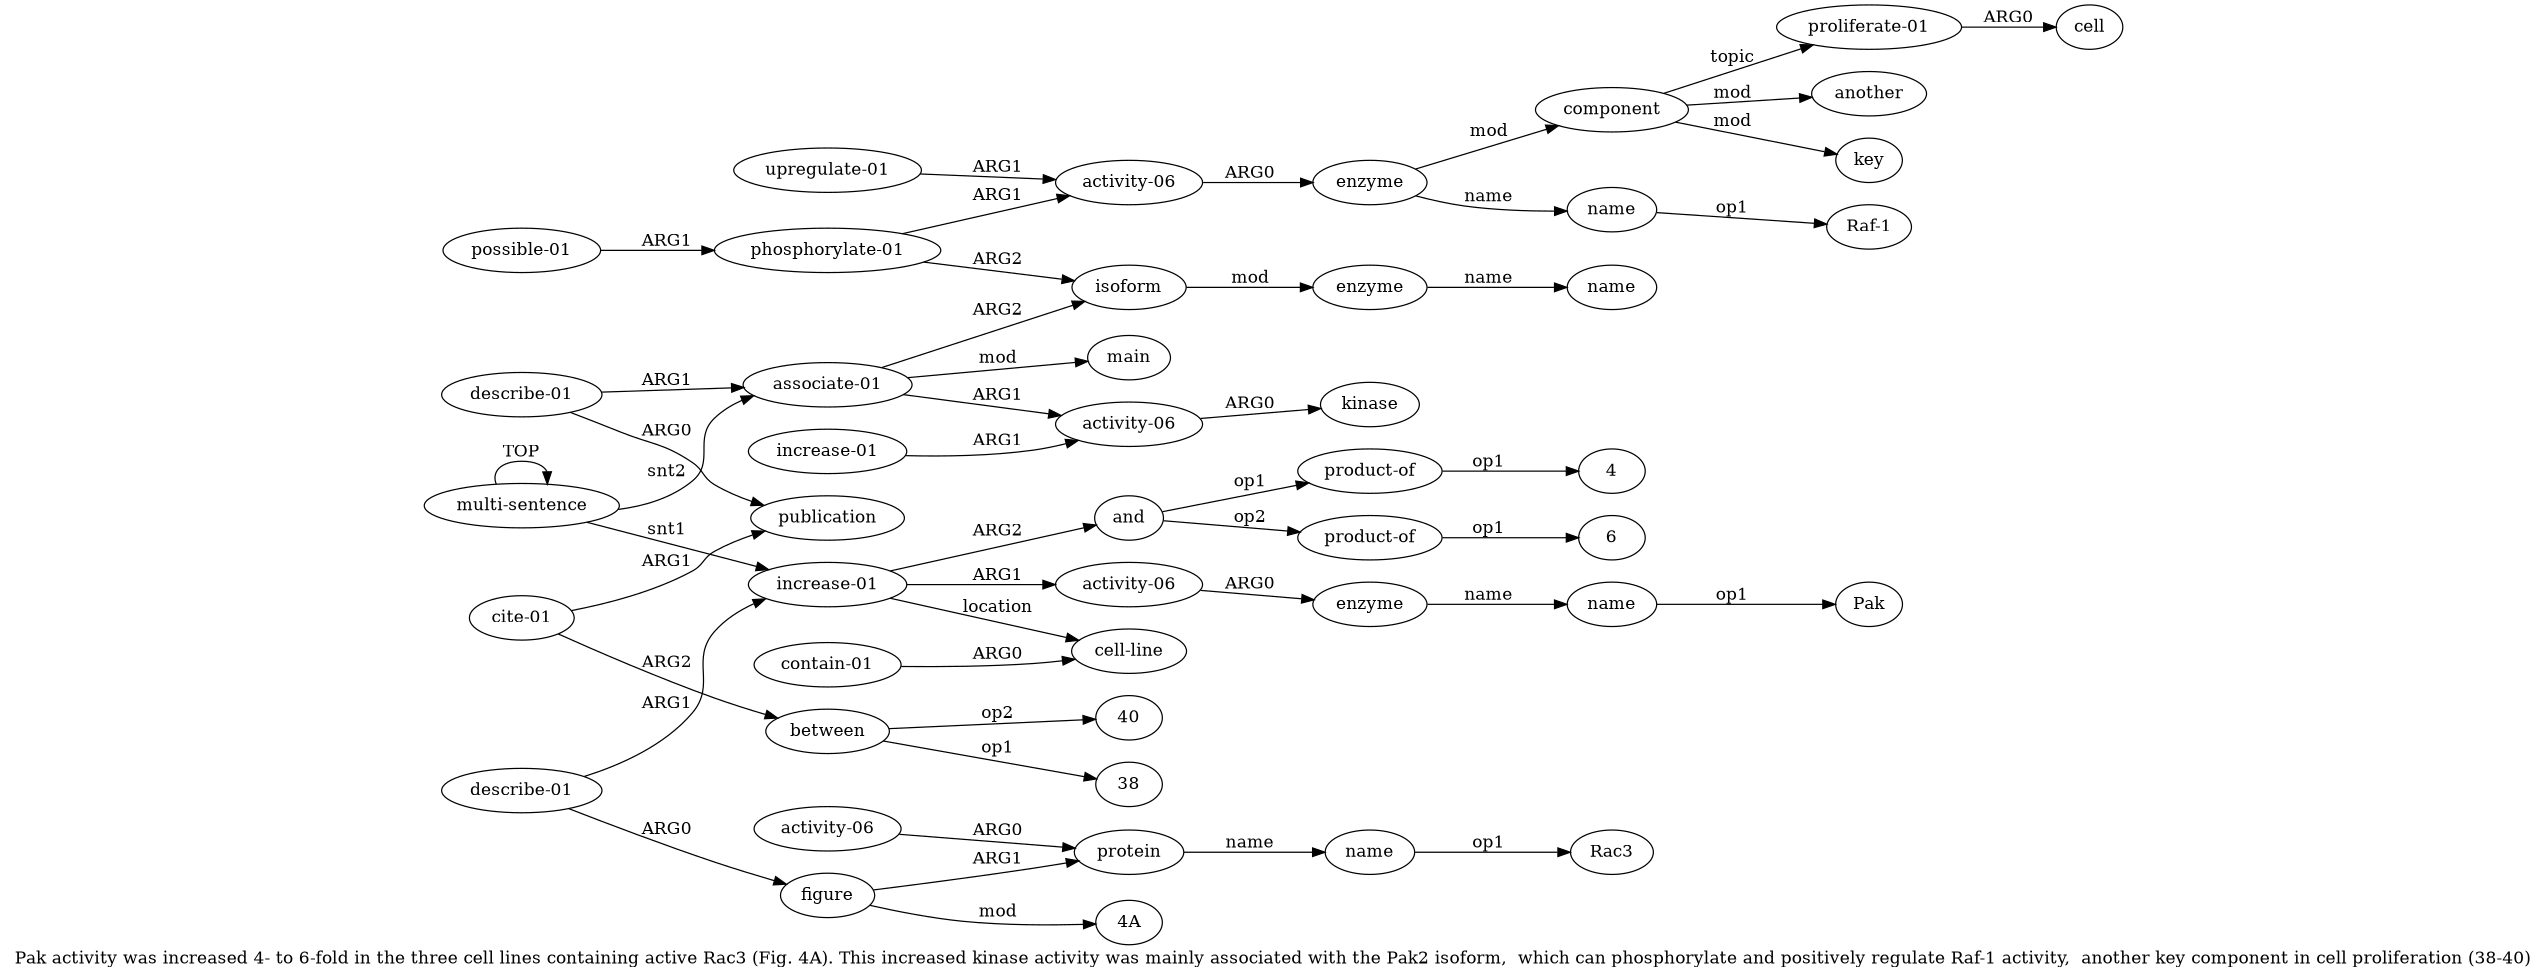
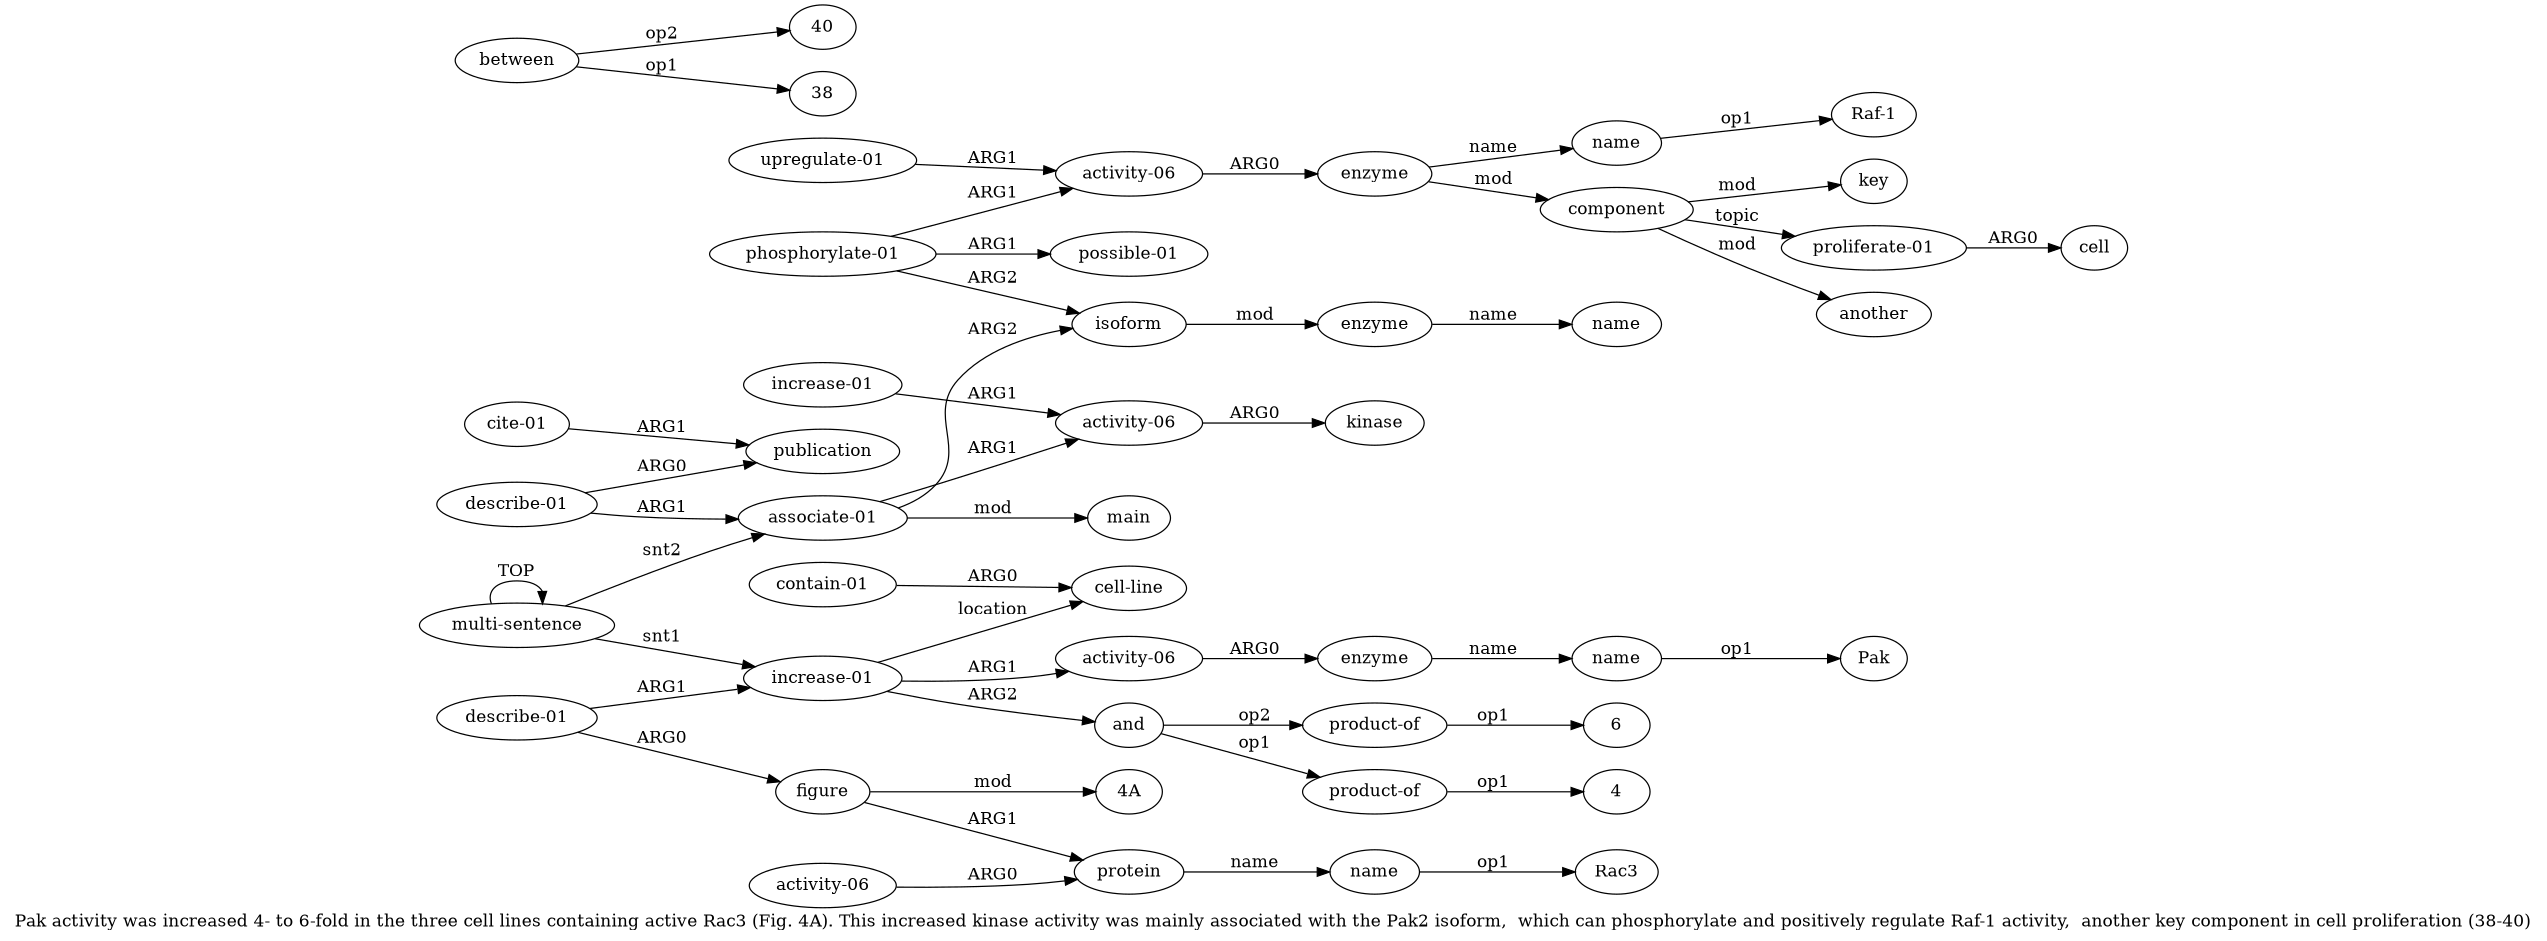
(651, 250) -> (987, 254)
(661, 678) -> none
